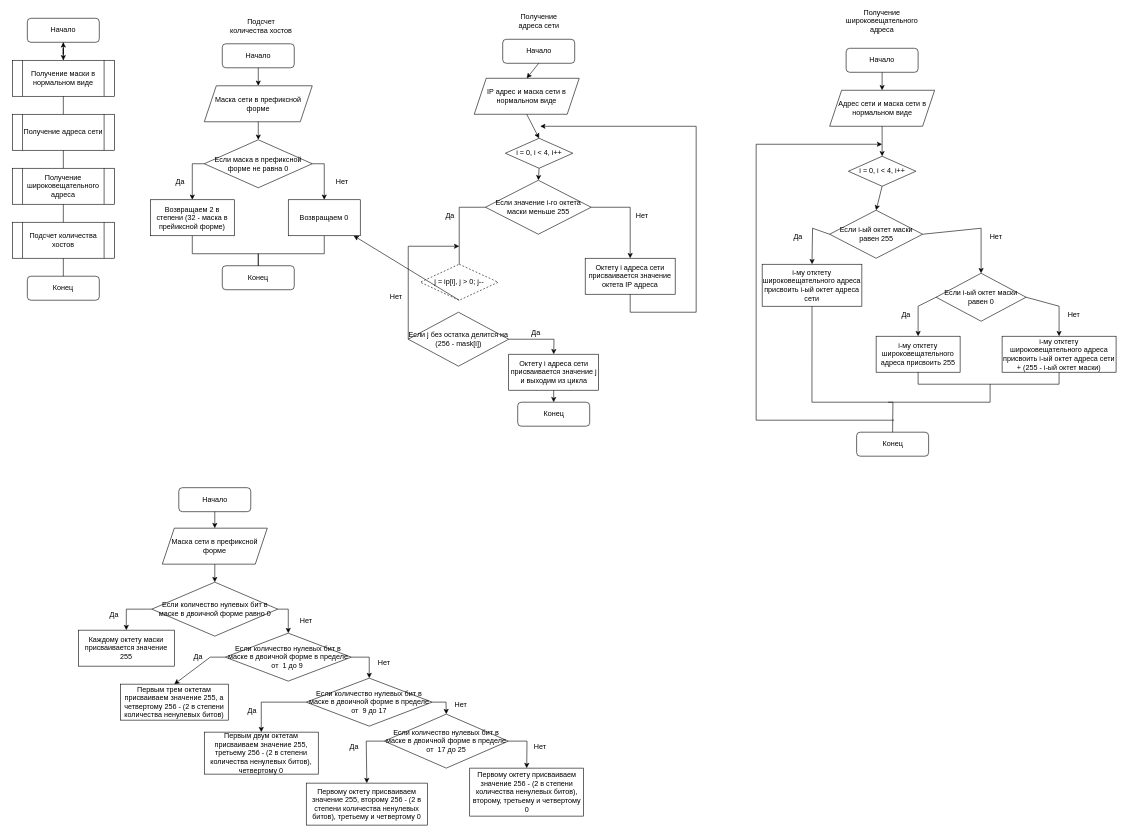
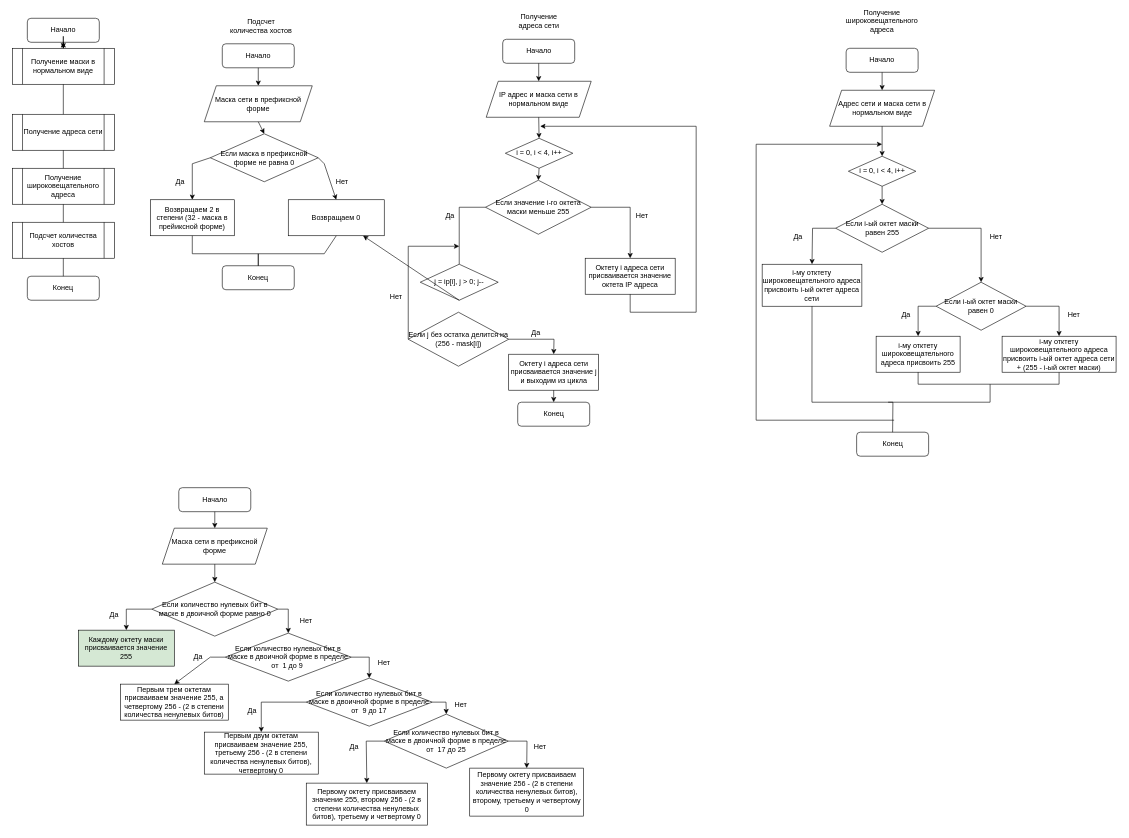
(63, 78) -> (63, 66)
(527, 96) -> (539, 99)
(258, 164) -> (264, 158)
(324, 218) -> (336, 218)
(876, 234) -> (882, 228)
(459, 282) -> (459, 282)
(981, 297) -> (981, 306)
(126, 648) -> (126, 648)
